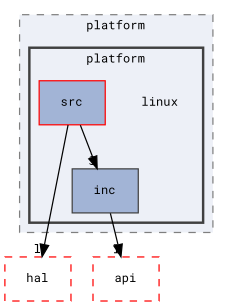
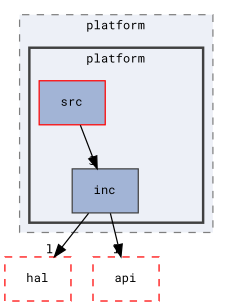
(160, 103) -> none
(56, 185) -> (75, 230)
